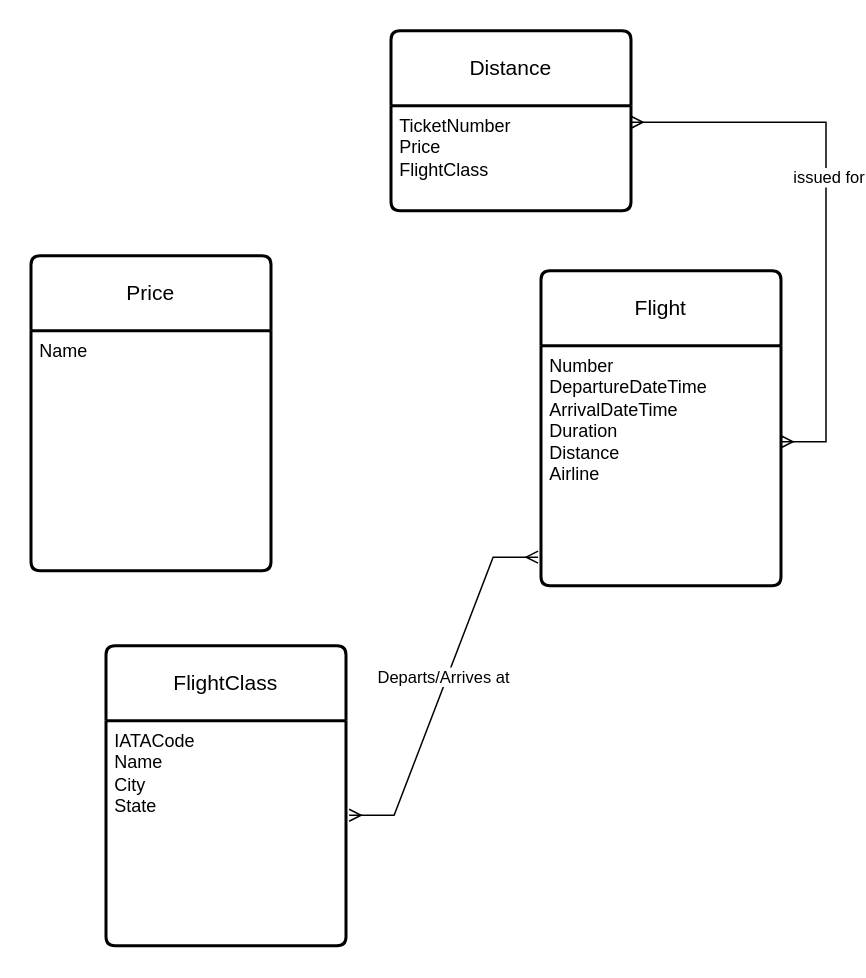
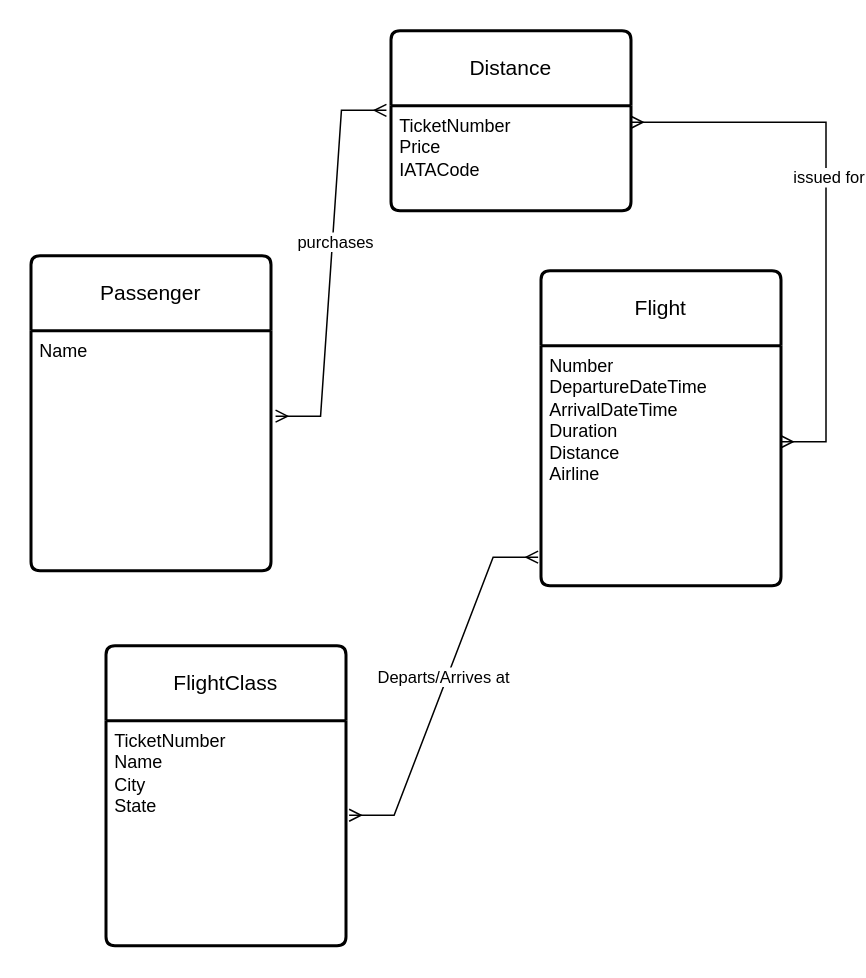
(458, 149) -> (458, 149)
none -> (331, 264)
(151, 293) -> (151, 293)
(155, 774) -> (173, 774)
